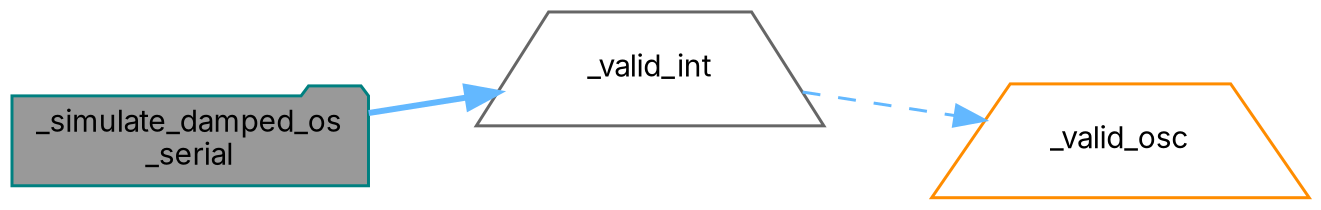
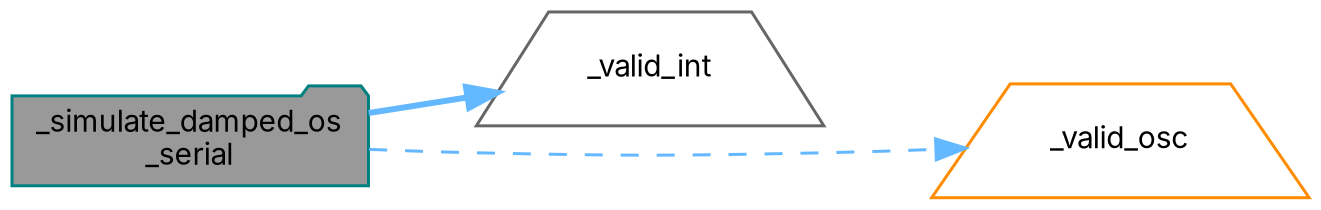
(879, 104) -> (652, 155)
